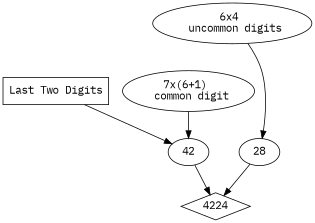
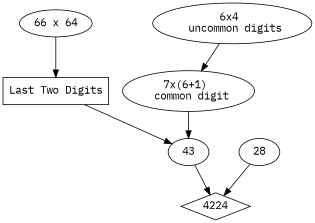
none -> (56, 23)
(265, 85) -> (213, 54)
(189, 152) -> (189, 152)
